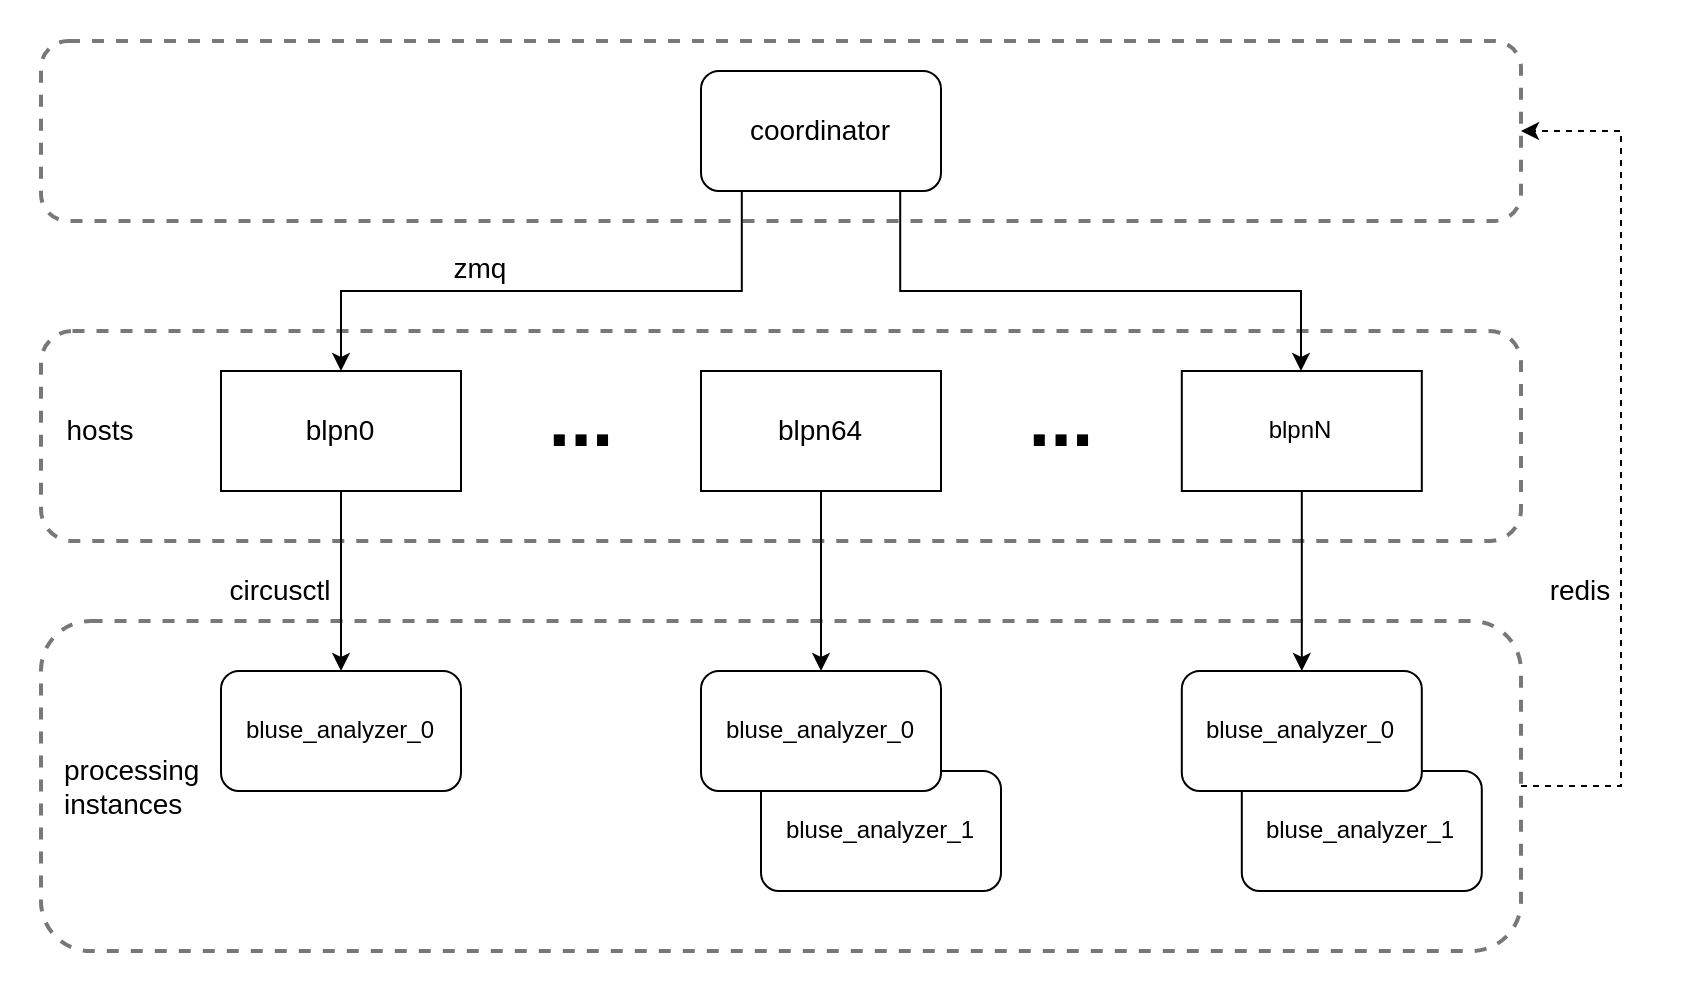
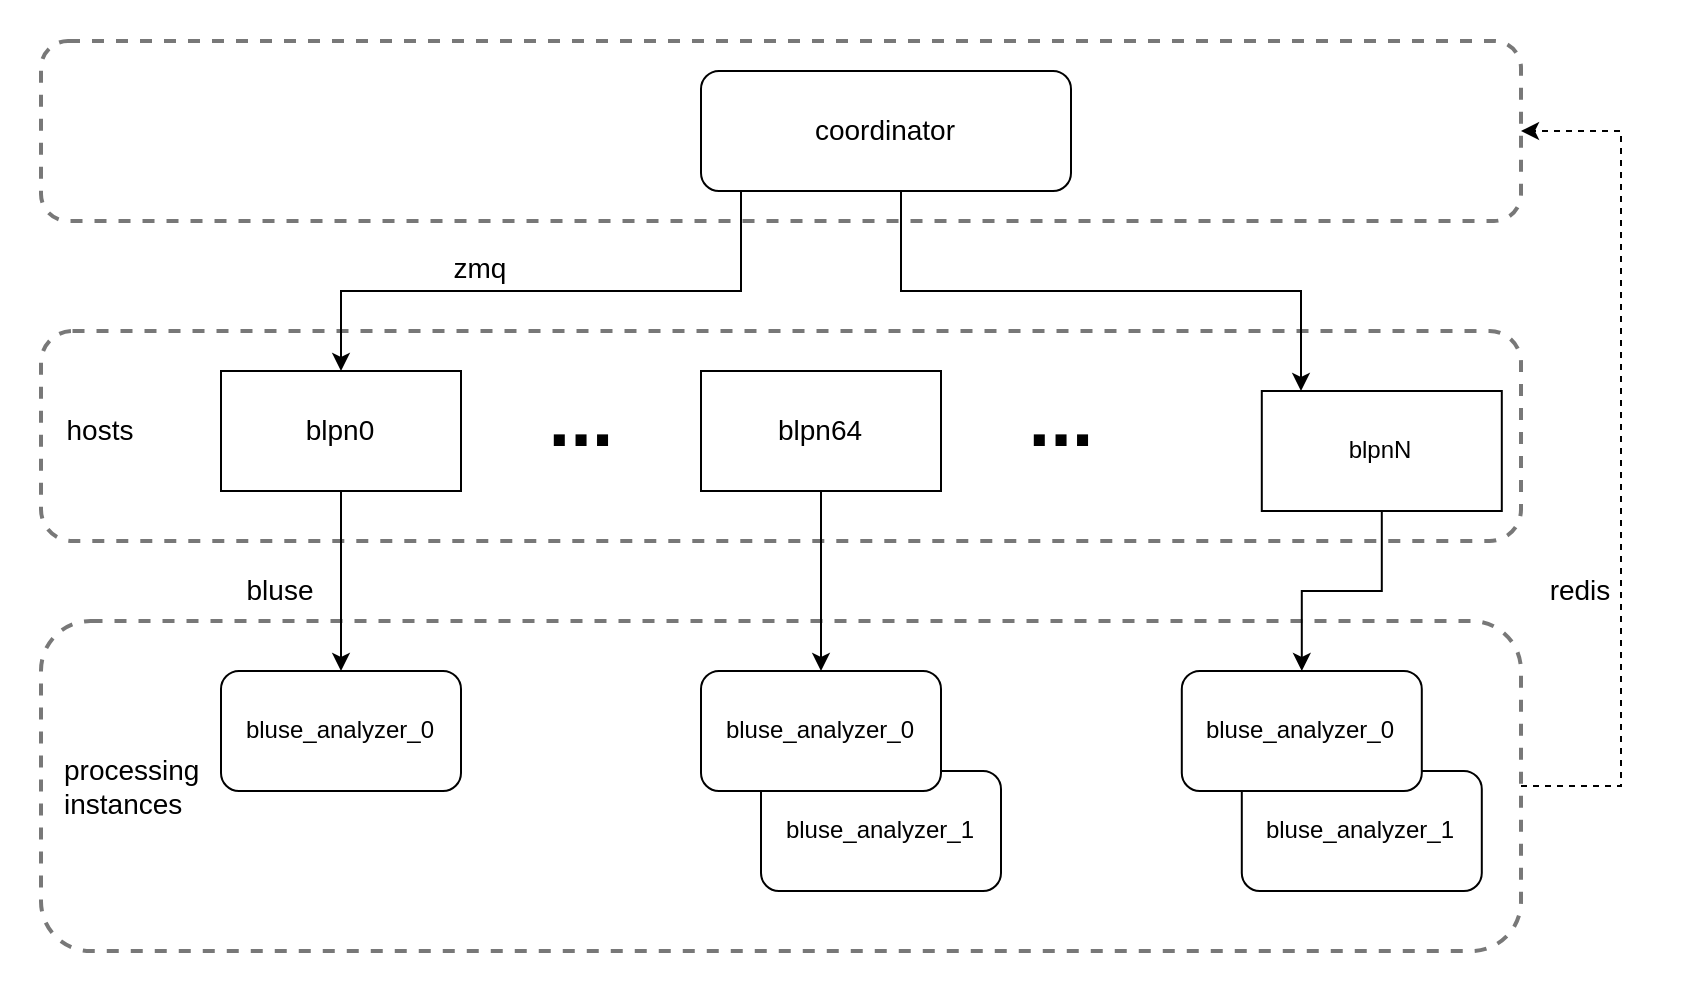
(821, 131) -> (886, 131)
(1302, 431) -> (1382, 451)
(281, 591) -> (281, 591)
